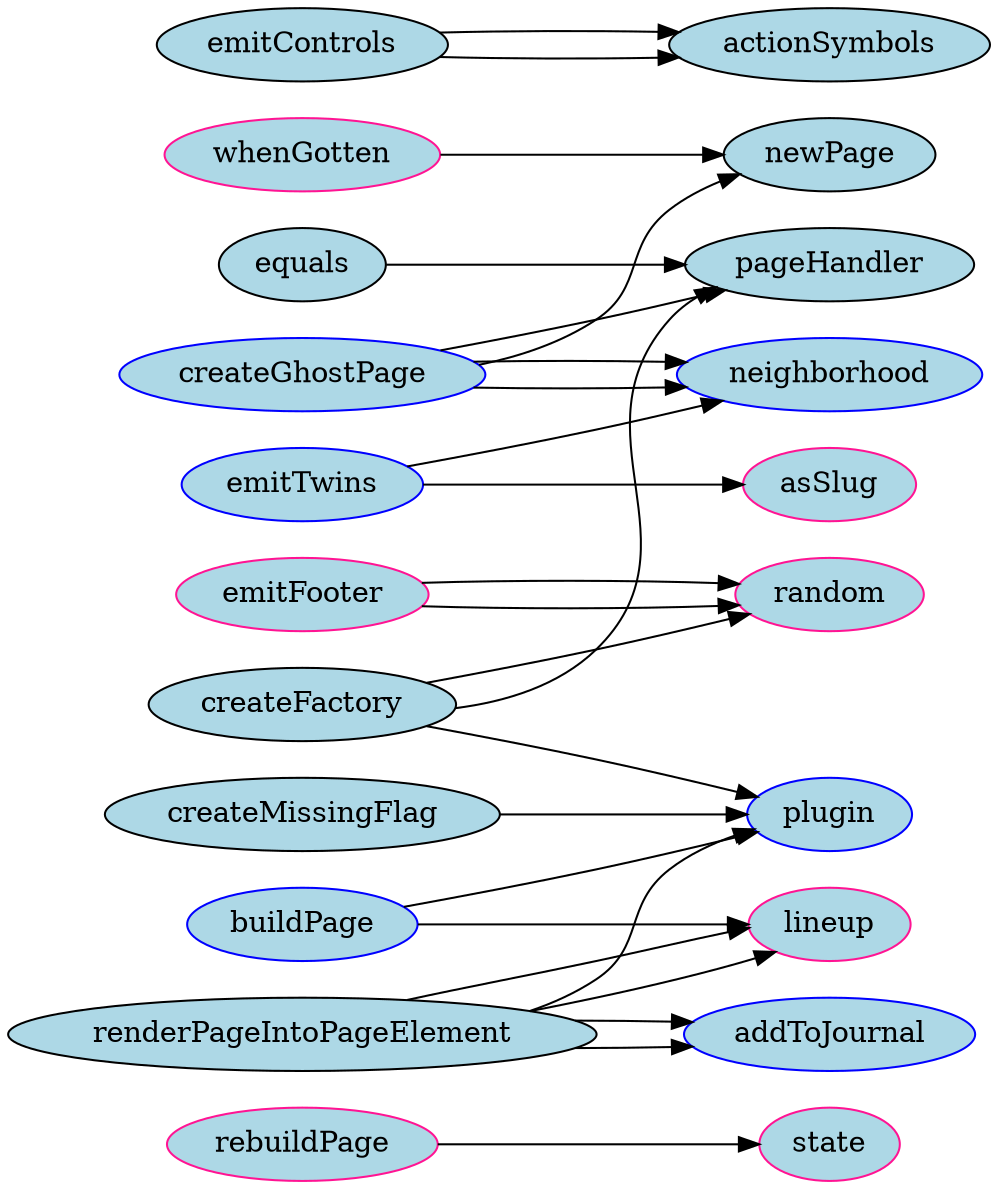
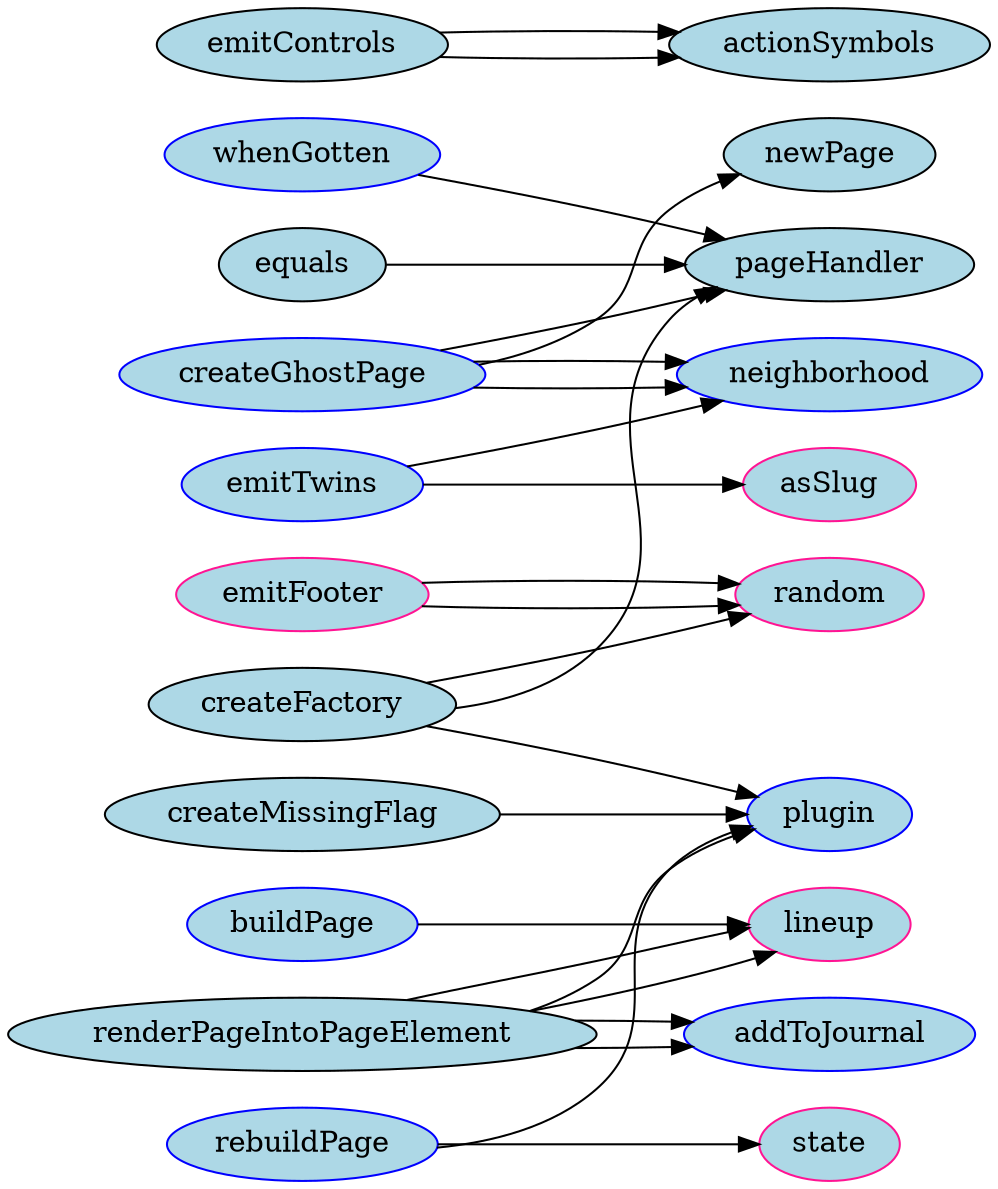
(302, 155) -> (302, 155)
(572, 155) -> (562, 203)
(571, 875) -> (634, 1006)
(302, 1144) -> (302, 1144)
